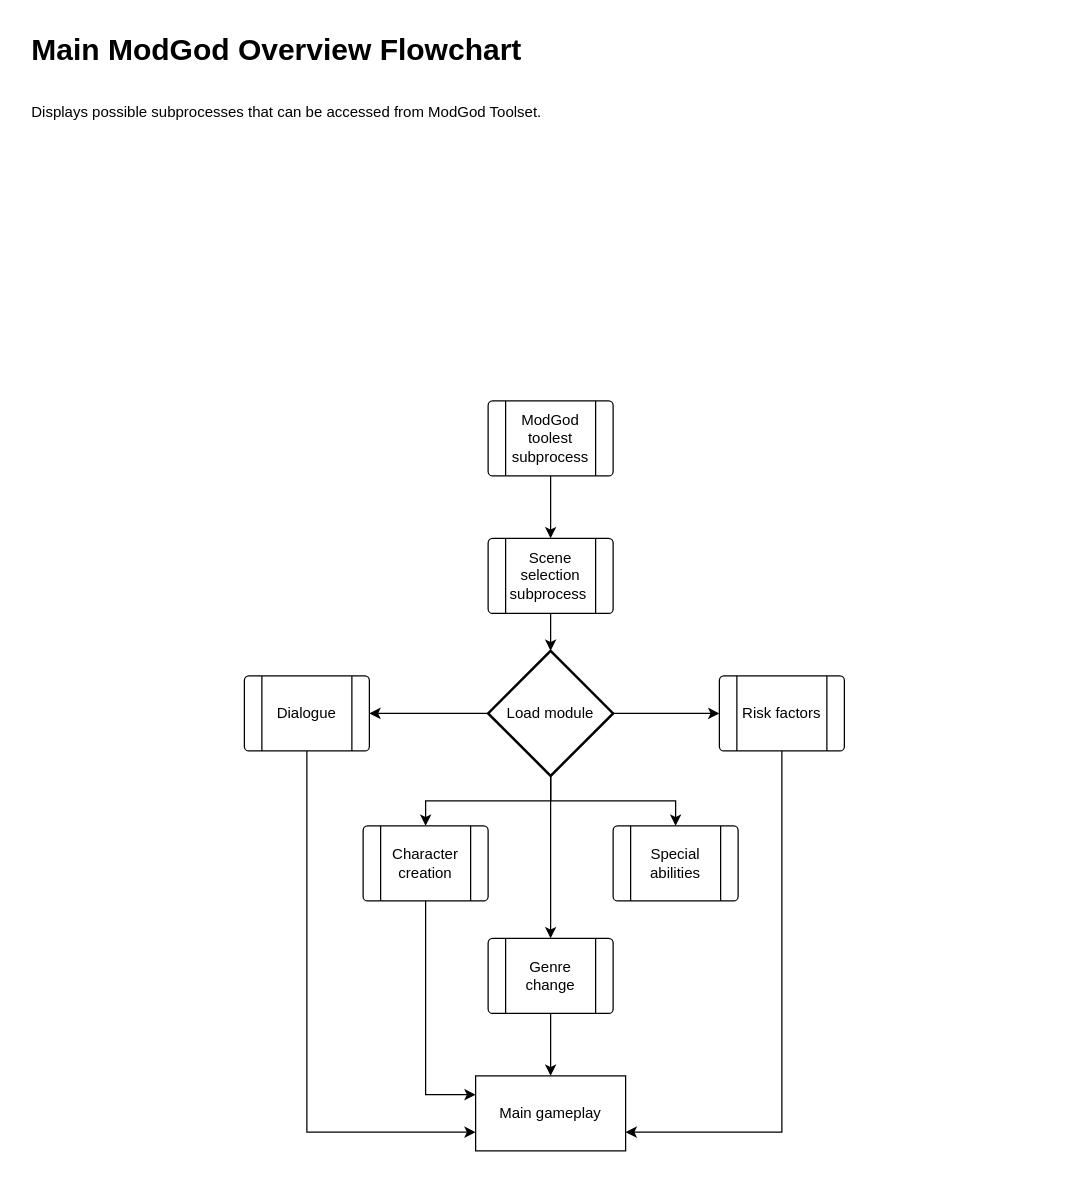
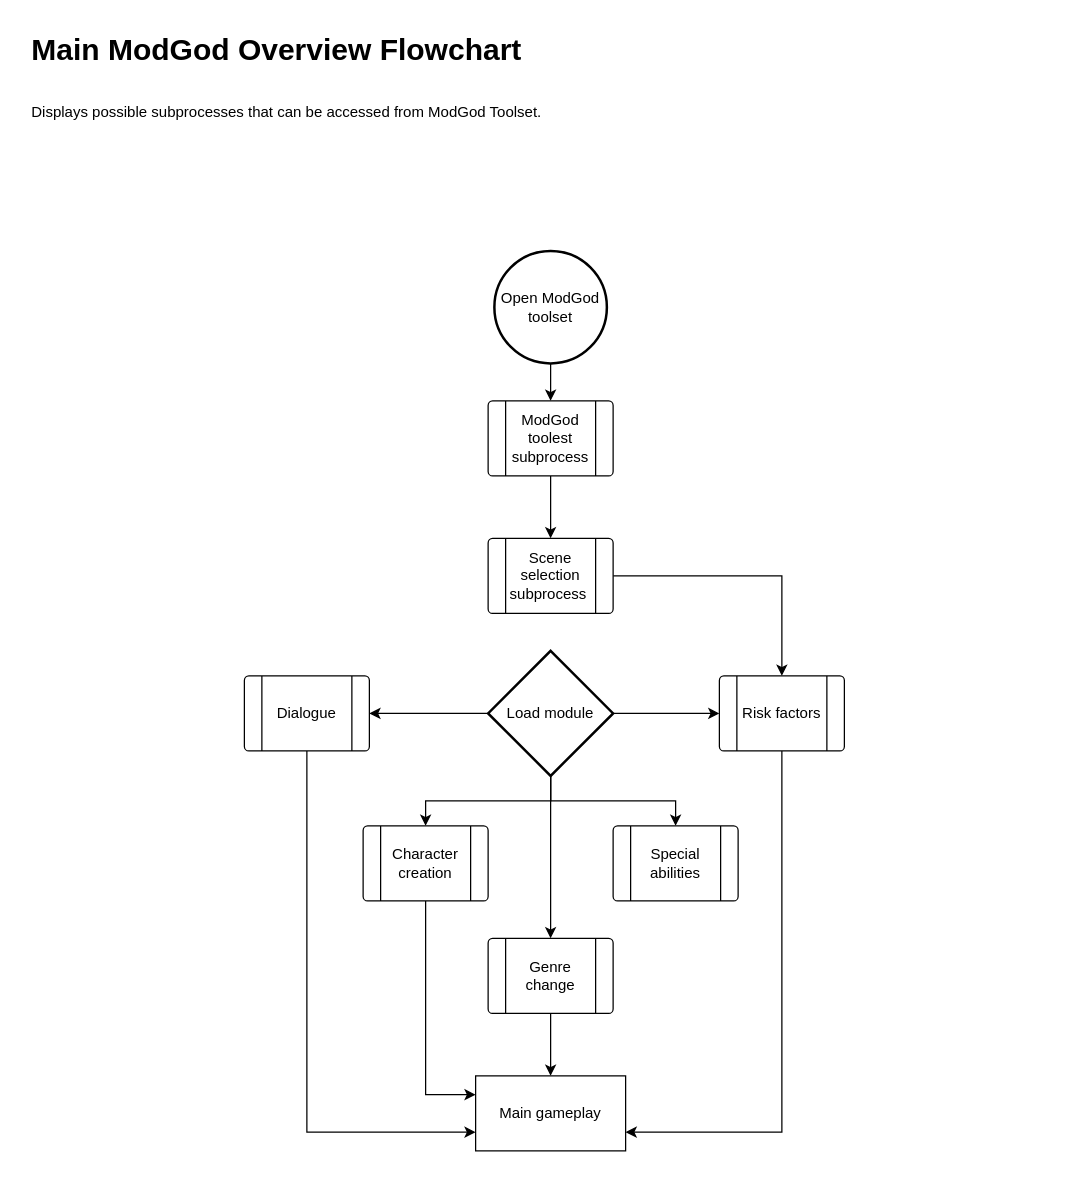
none -> (551, 307)
none -> (551, 386)
(551, 636) -> (744, 576)
